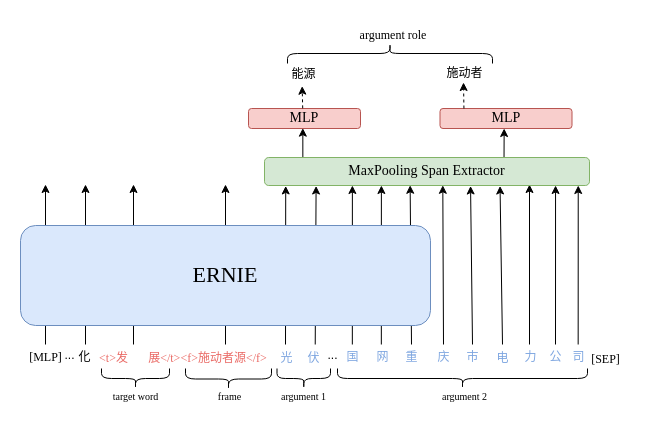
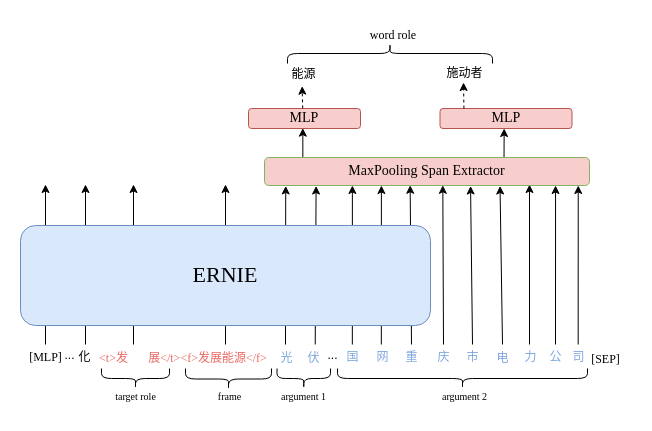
(394, 36) -> (394, 36)
(427, 172) -> (427, 172)
(208, 359) -> (208, 359)
(136, 397) -> (136, 397)
